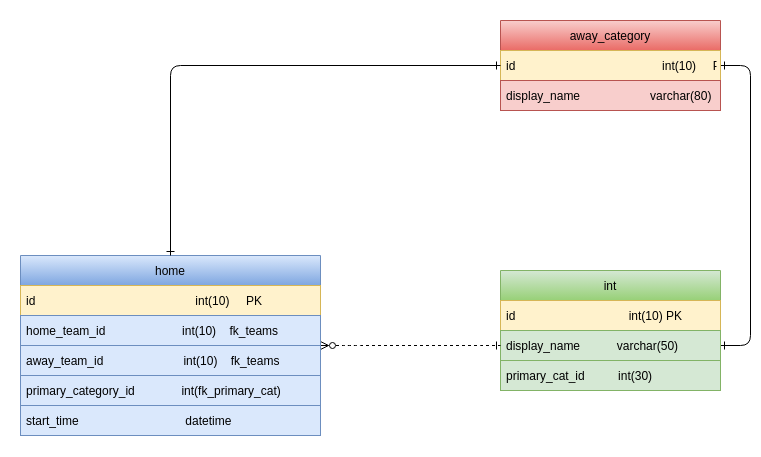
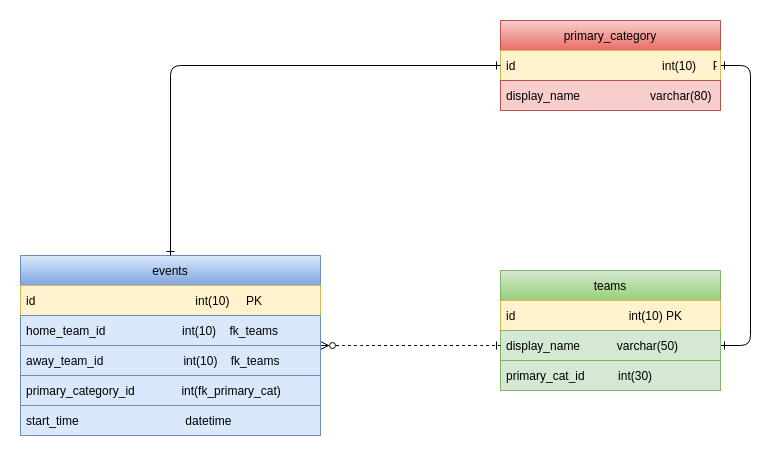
(610, 36) -> (610, 36)
(170, 271) -> (170, 271)
(610, 286) -> (610, 286)
